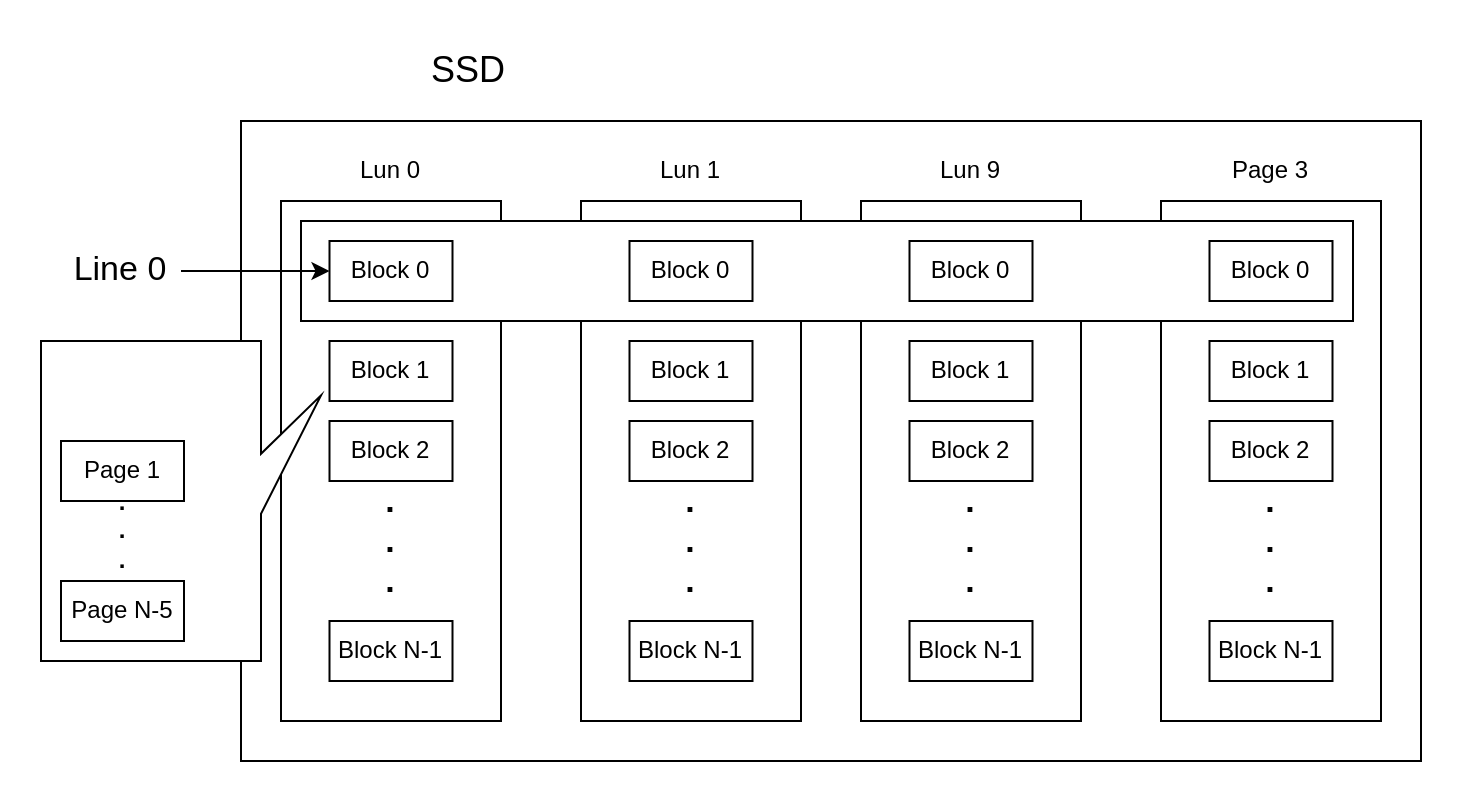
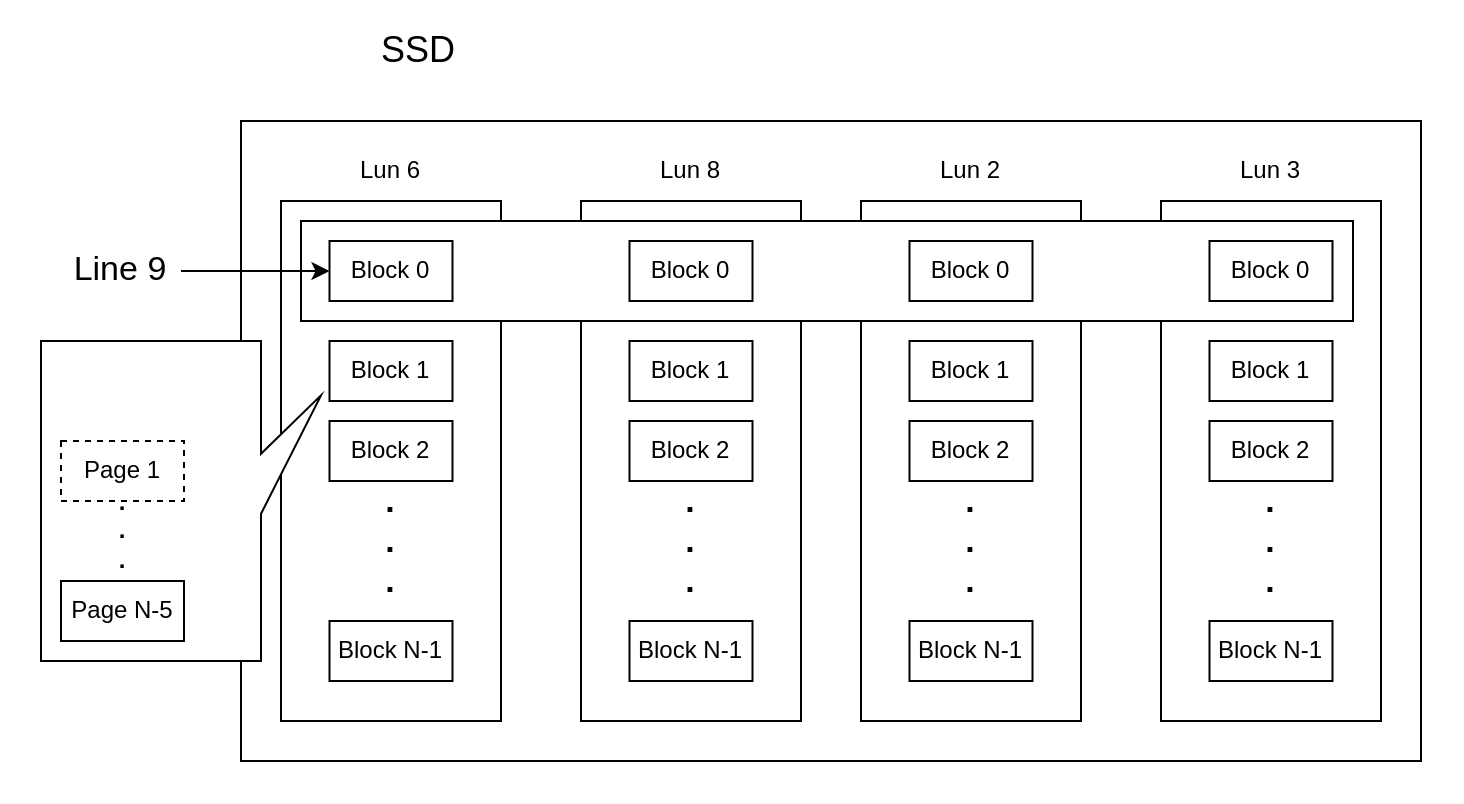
(469, 71) -> (419, 51)
(391, 171) -> (391, 171)
(691, 171) -> (691, 171)
(971, 171) -> (971, 171)
(1271, 171) -> (1271, 171)
(121, 271) -> (121, 271)
(123, 471) -> (123, 471)
